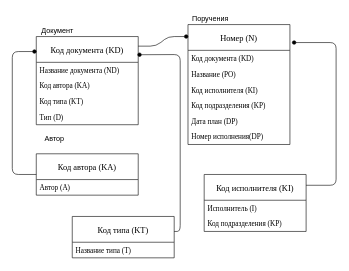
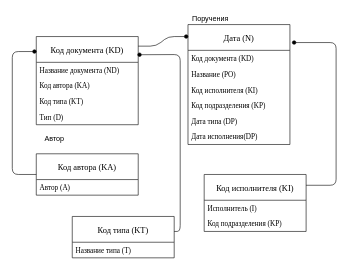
(57, 30) -> none
(239, 38) -> (239, 38)
(218, 121) -> (218, 121)
(231, 137) -> (229, 137)
